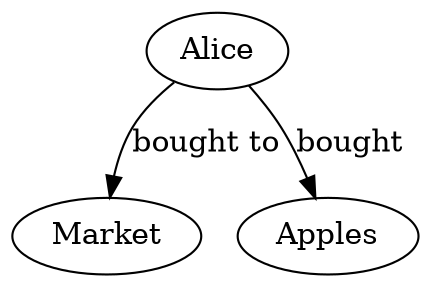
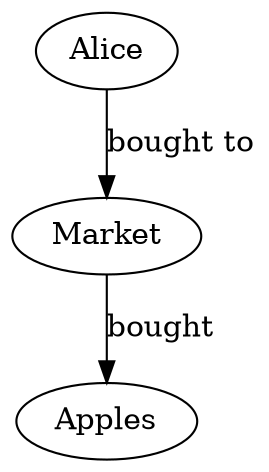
(282, 129) -> (107, 318)
